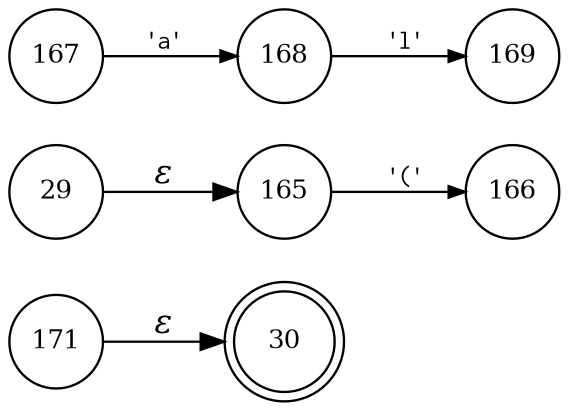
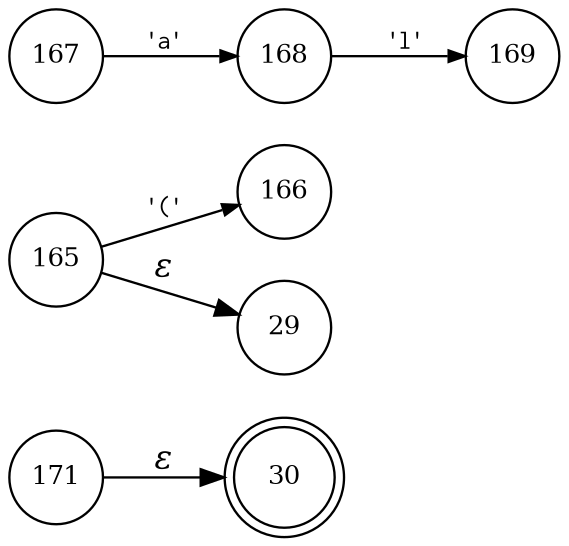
(158, 192) -> (159, 290)
